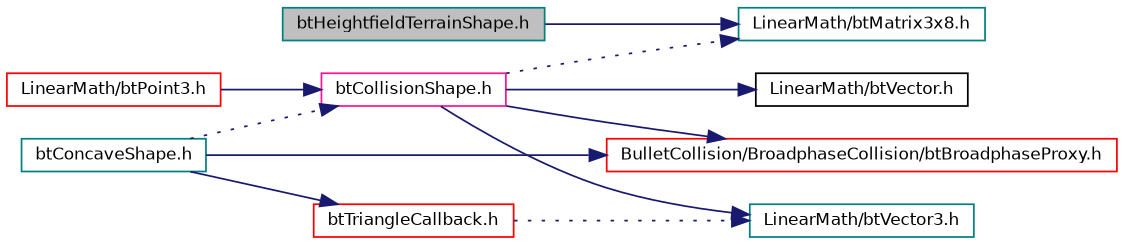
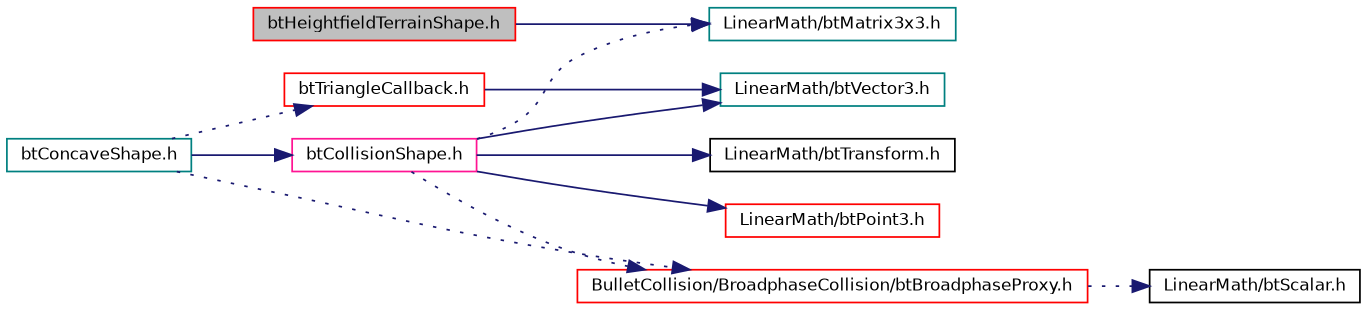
(414, 24) -> (384, 24)
(862, 24) -> (833, 24)
(262, 90) -> (592, 190)
(862, 90) -> (833, 155)
(607, 122) -> (515, 229)
(256, 124) -> (233, 155)
(397, 155) -> (424, 225)
(256, 186) -> (233, 124)
(623, 221) -> (594, 90)
none -> (1255, 286)
